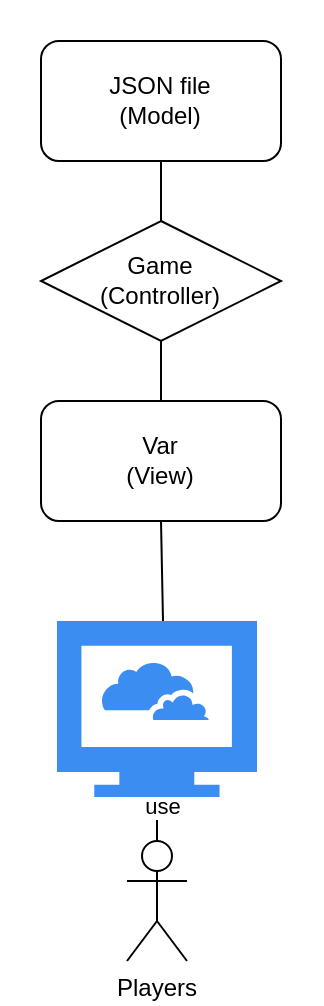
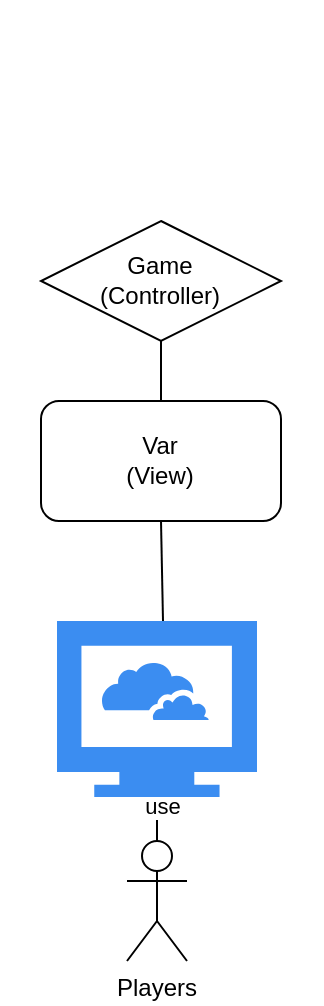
(161, 101) -> none
(161, 191) -> none
